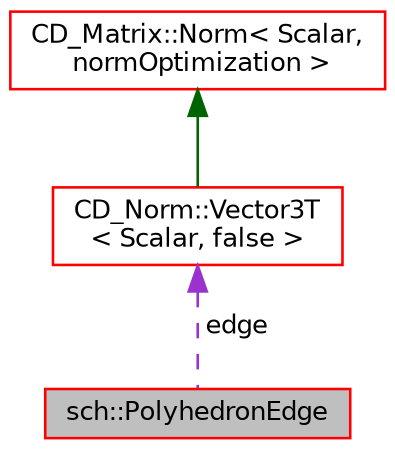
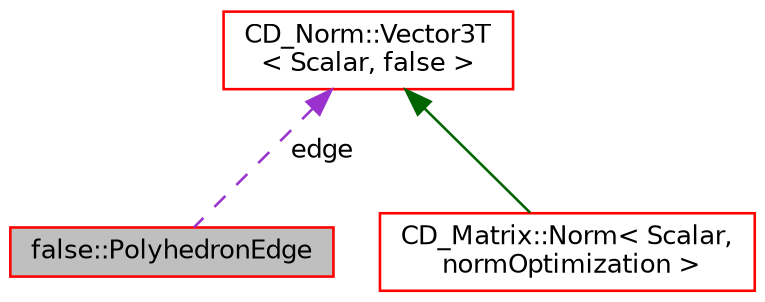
(198, 151) -> (477, 161)
(198, 414) -> (172, 252)
